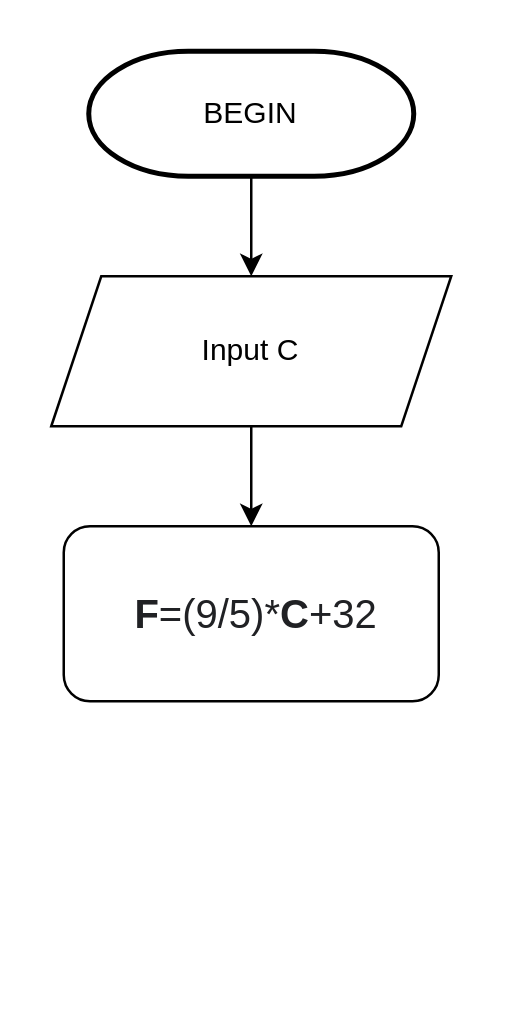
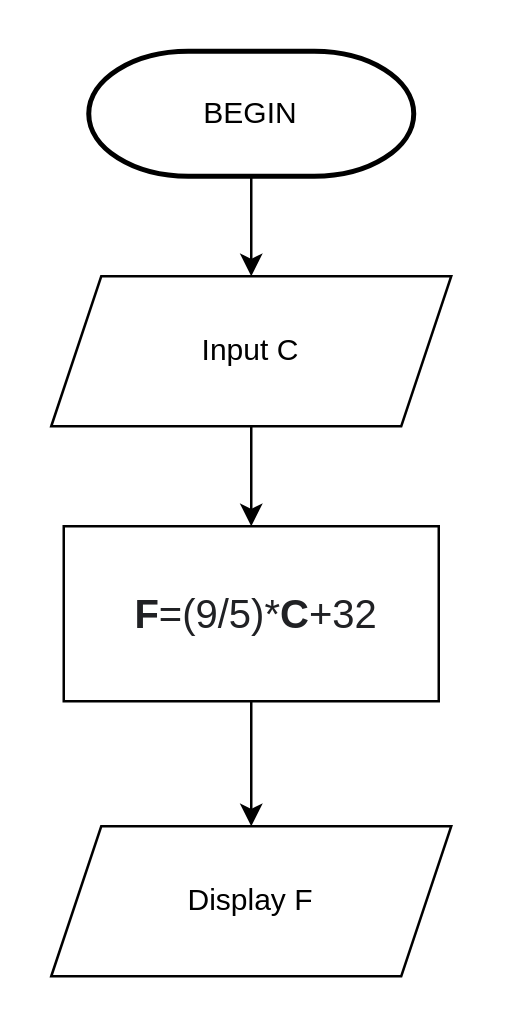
(251, 614) -> (251, 614)
none -> (251, 755)
none -> (251, 901)
